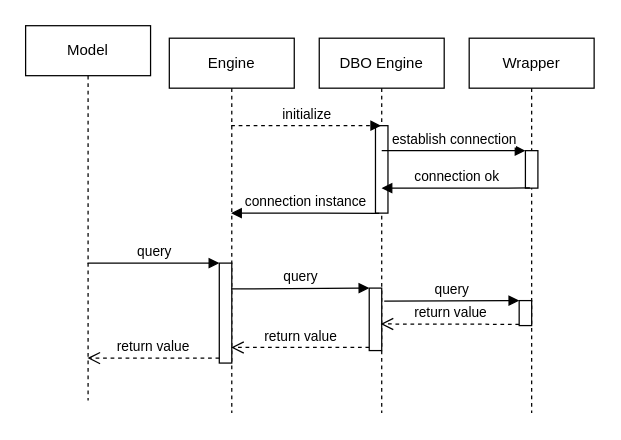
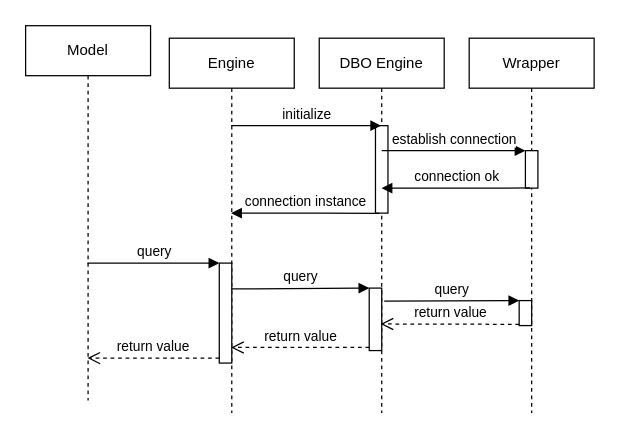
(298, 126) -> (298, 126)
